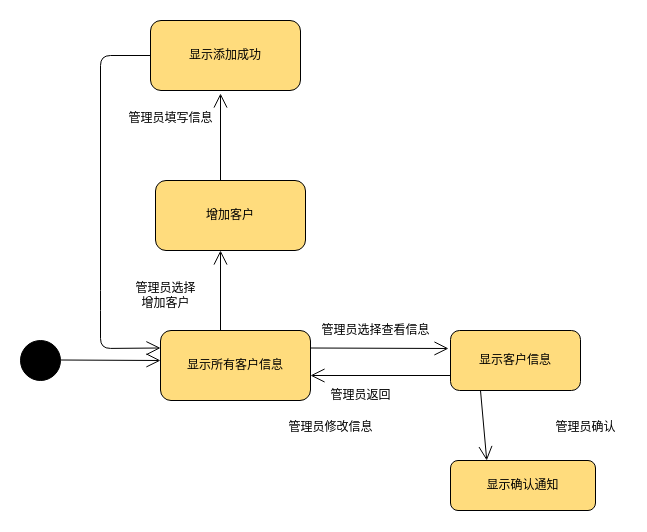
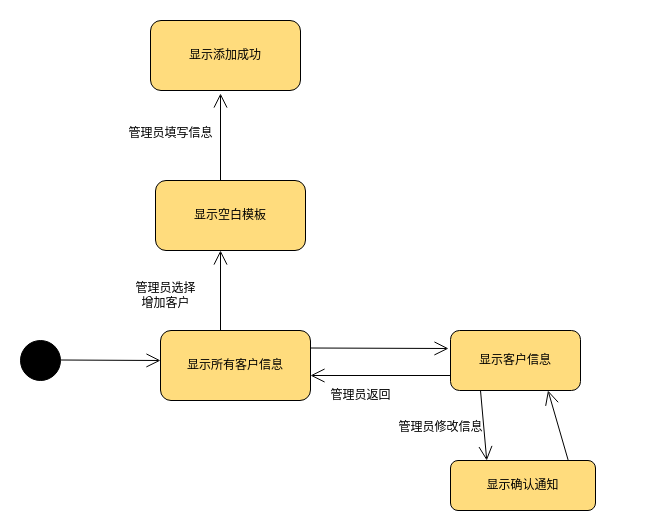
(171, 119) -> (171, 134)
(101, 206) -> none
(231, 216) -> (231, 216)
(376, 331) -> none
none -> (558, 426)
(331, 428) -> (441, 428)
(586, 428) -> none
